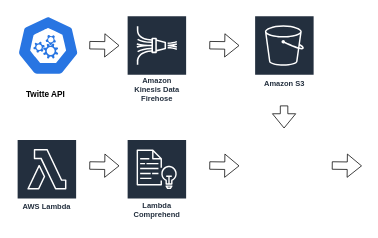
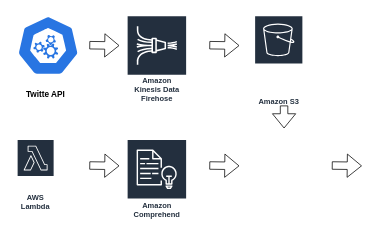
(284, 53) -> (279, 62)
(47, 177) -> (36, 177)
(157, 210) -> (157, 210)
